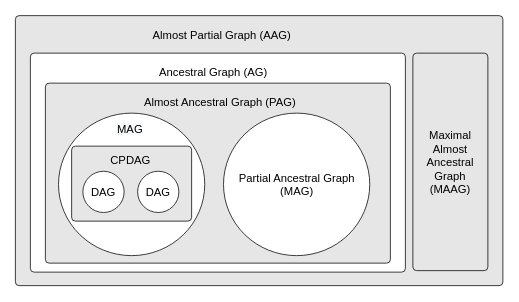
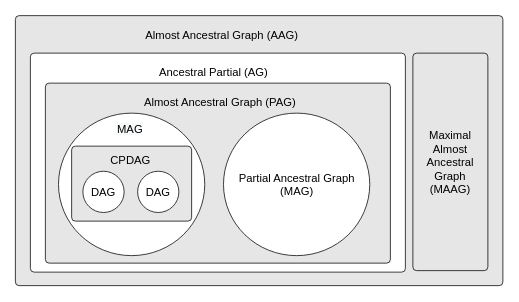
(222, 34) -> (222, 34)
(222, 81) -> (222, 81)
